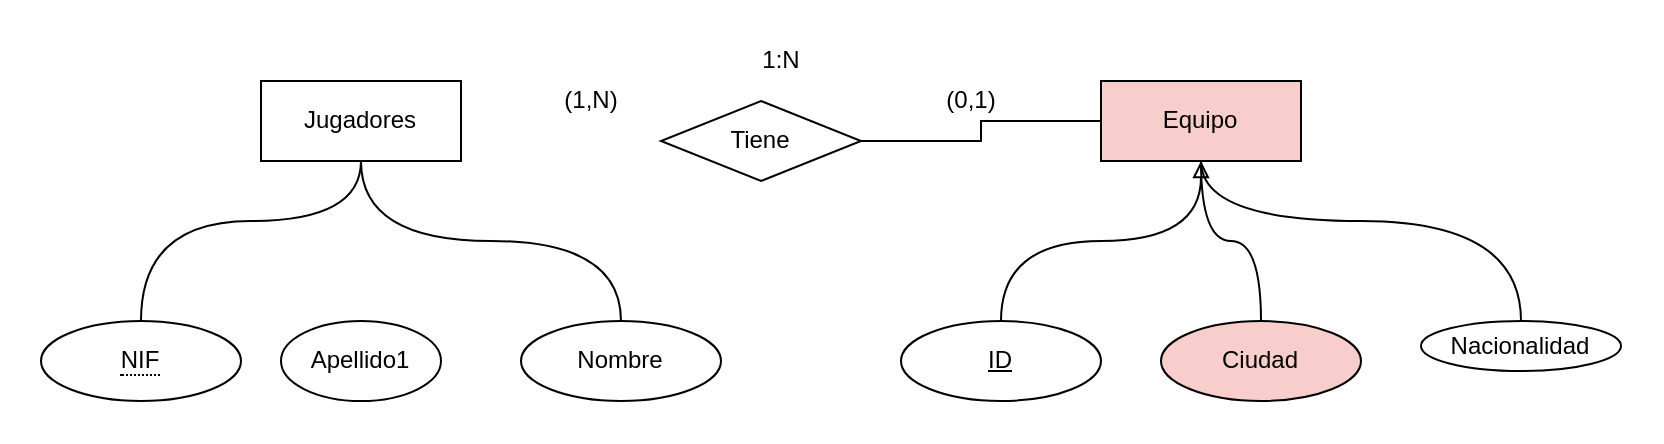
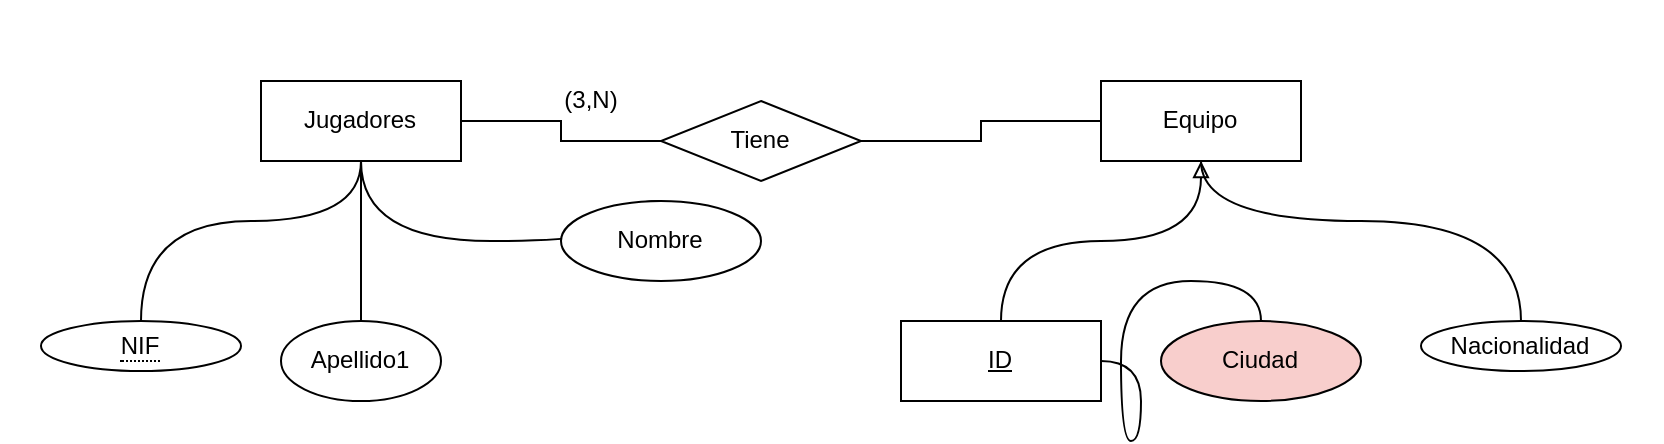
(781, 61) -> none
(592, 101) -> (592, 101)
(971, 101) -> none
(1201, 121) -> (1201, 121)
none -> (561, 131)
(1243, 246) -> (1122, 350)
none -> (361, 253)
(141, 361) -> (141, 346)
(621, 361) -> (661, 241)
(1001, 361) -> (1001, 361)
